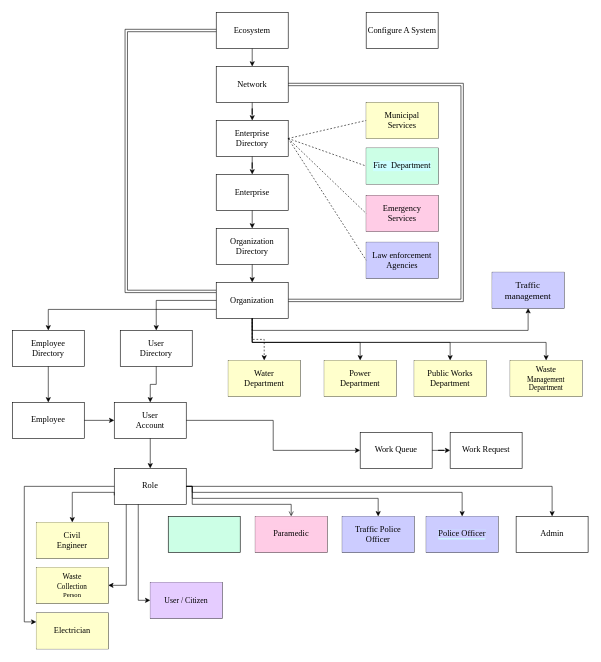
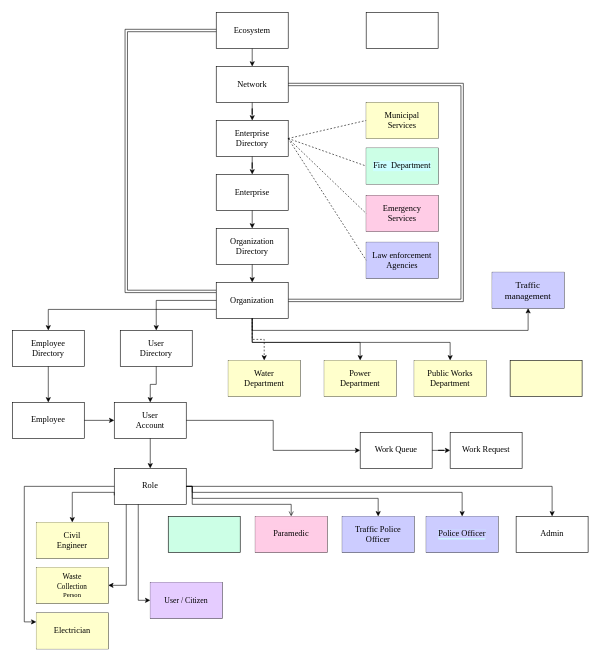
(402, 30) -> none
(500, 342) -> none
(546, 378) -> none
